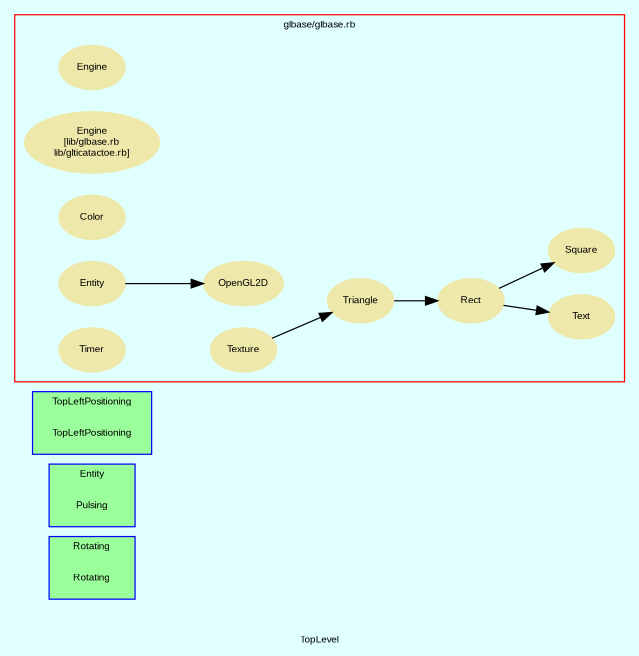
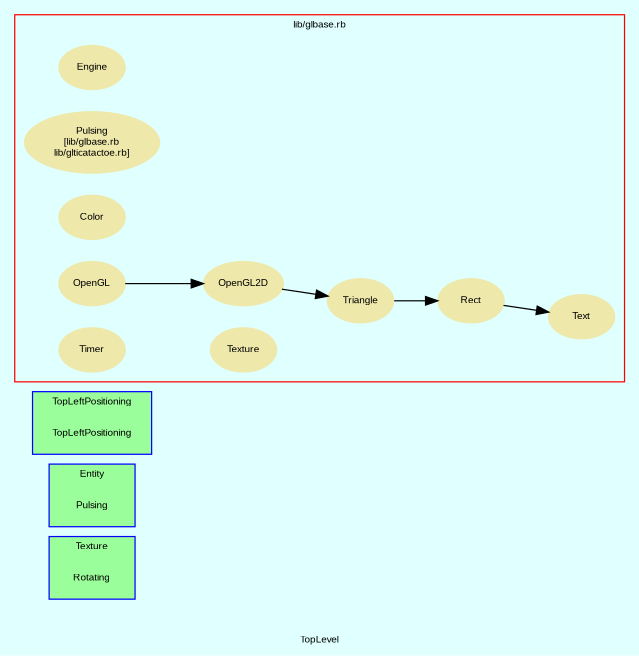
(320, 25) -> (320, 25)
(92, 142) -> (92, 142)
(582, 250) -> none
(92, 284) -> (92, 284)
(296, 328) -> (299, 292)
(92, 547) -> (92, 547)
